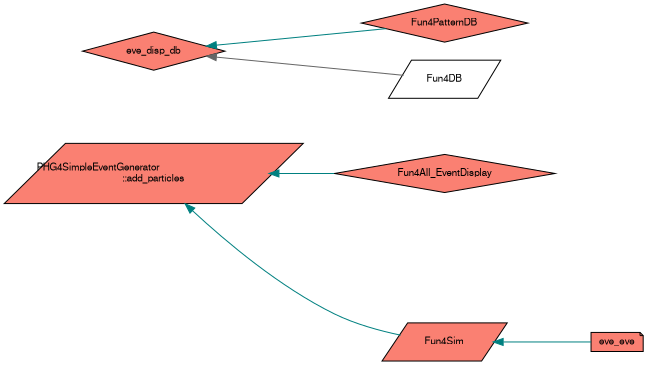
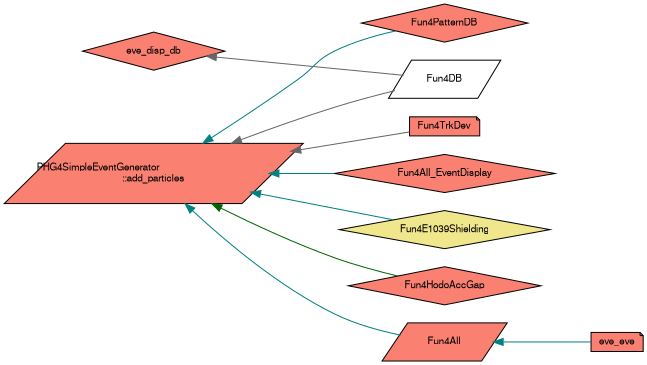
(301, 37) -> (301, 77)
none -> (317, 113)
none -> (445, 126)
none -> (445, 230)
none -> (445, 286)
(445, 342) -> (445, 342)
